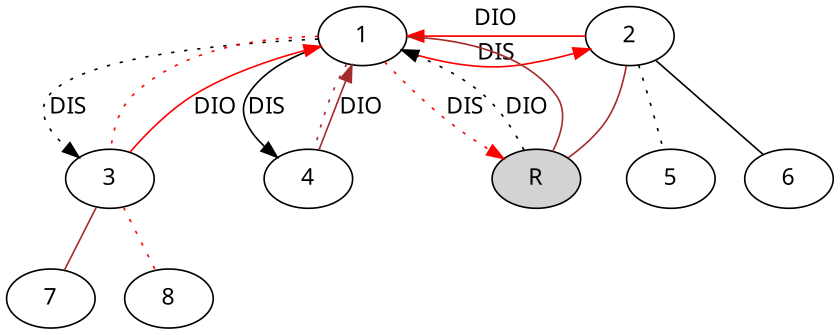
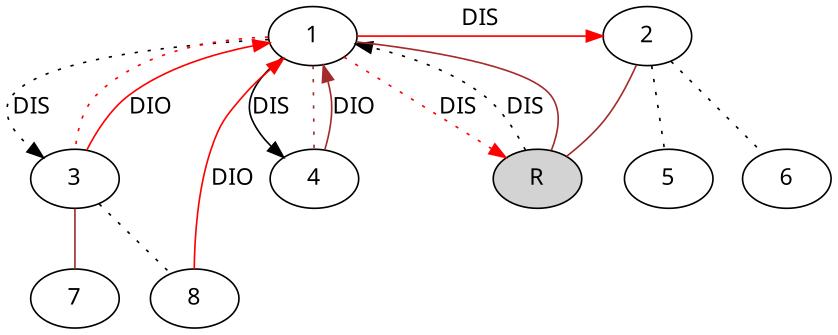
(505, 36) -> (208, 159)
(527, 107) -> (525, 107)
(710, 108) -> (717, 107)
(139, 239) -> (135, 239)
